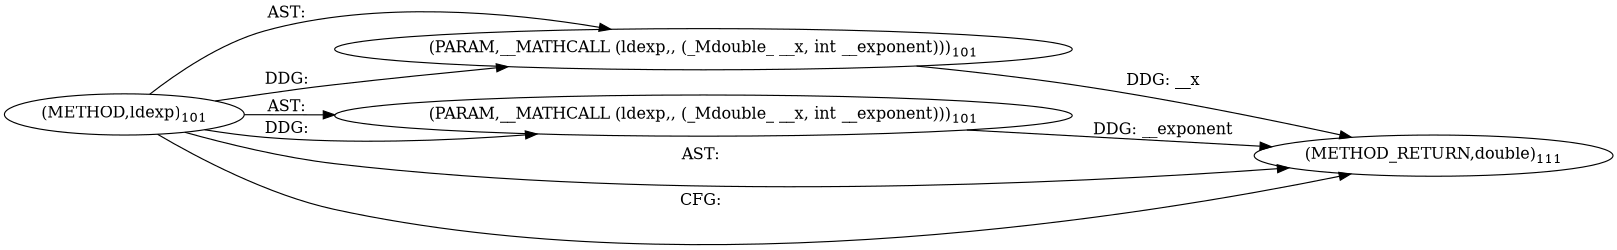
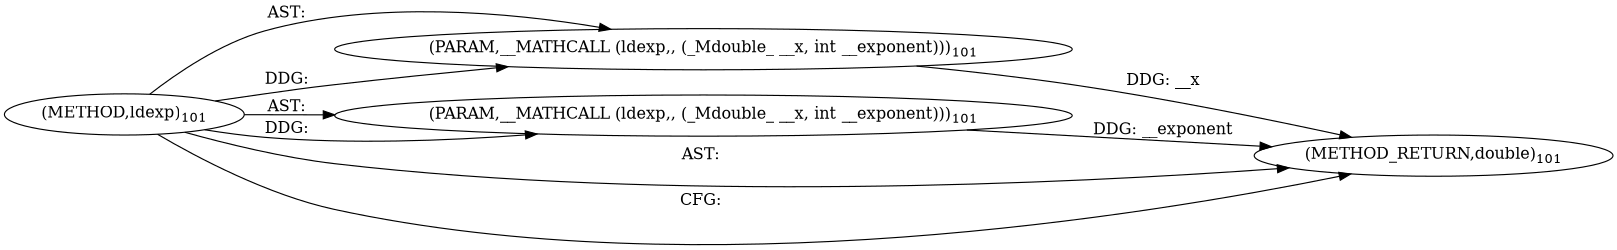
(1549, 154) -> (1549, 154)
